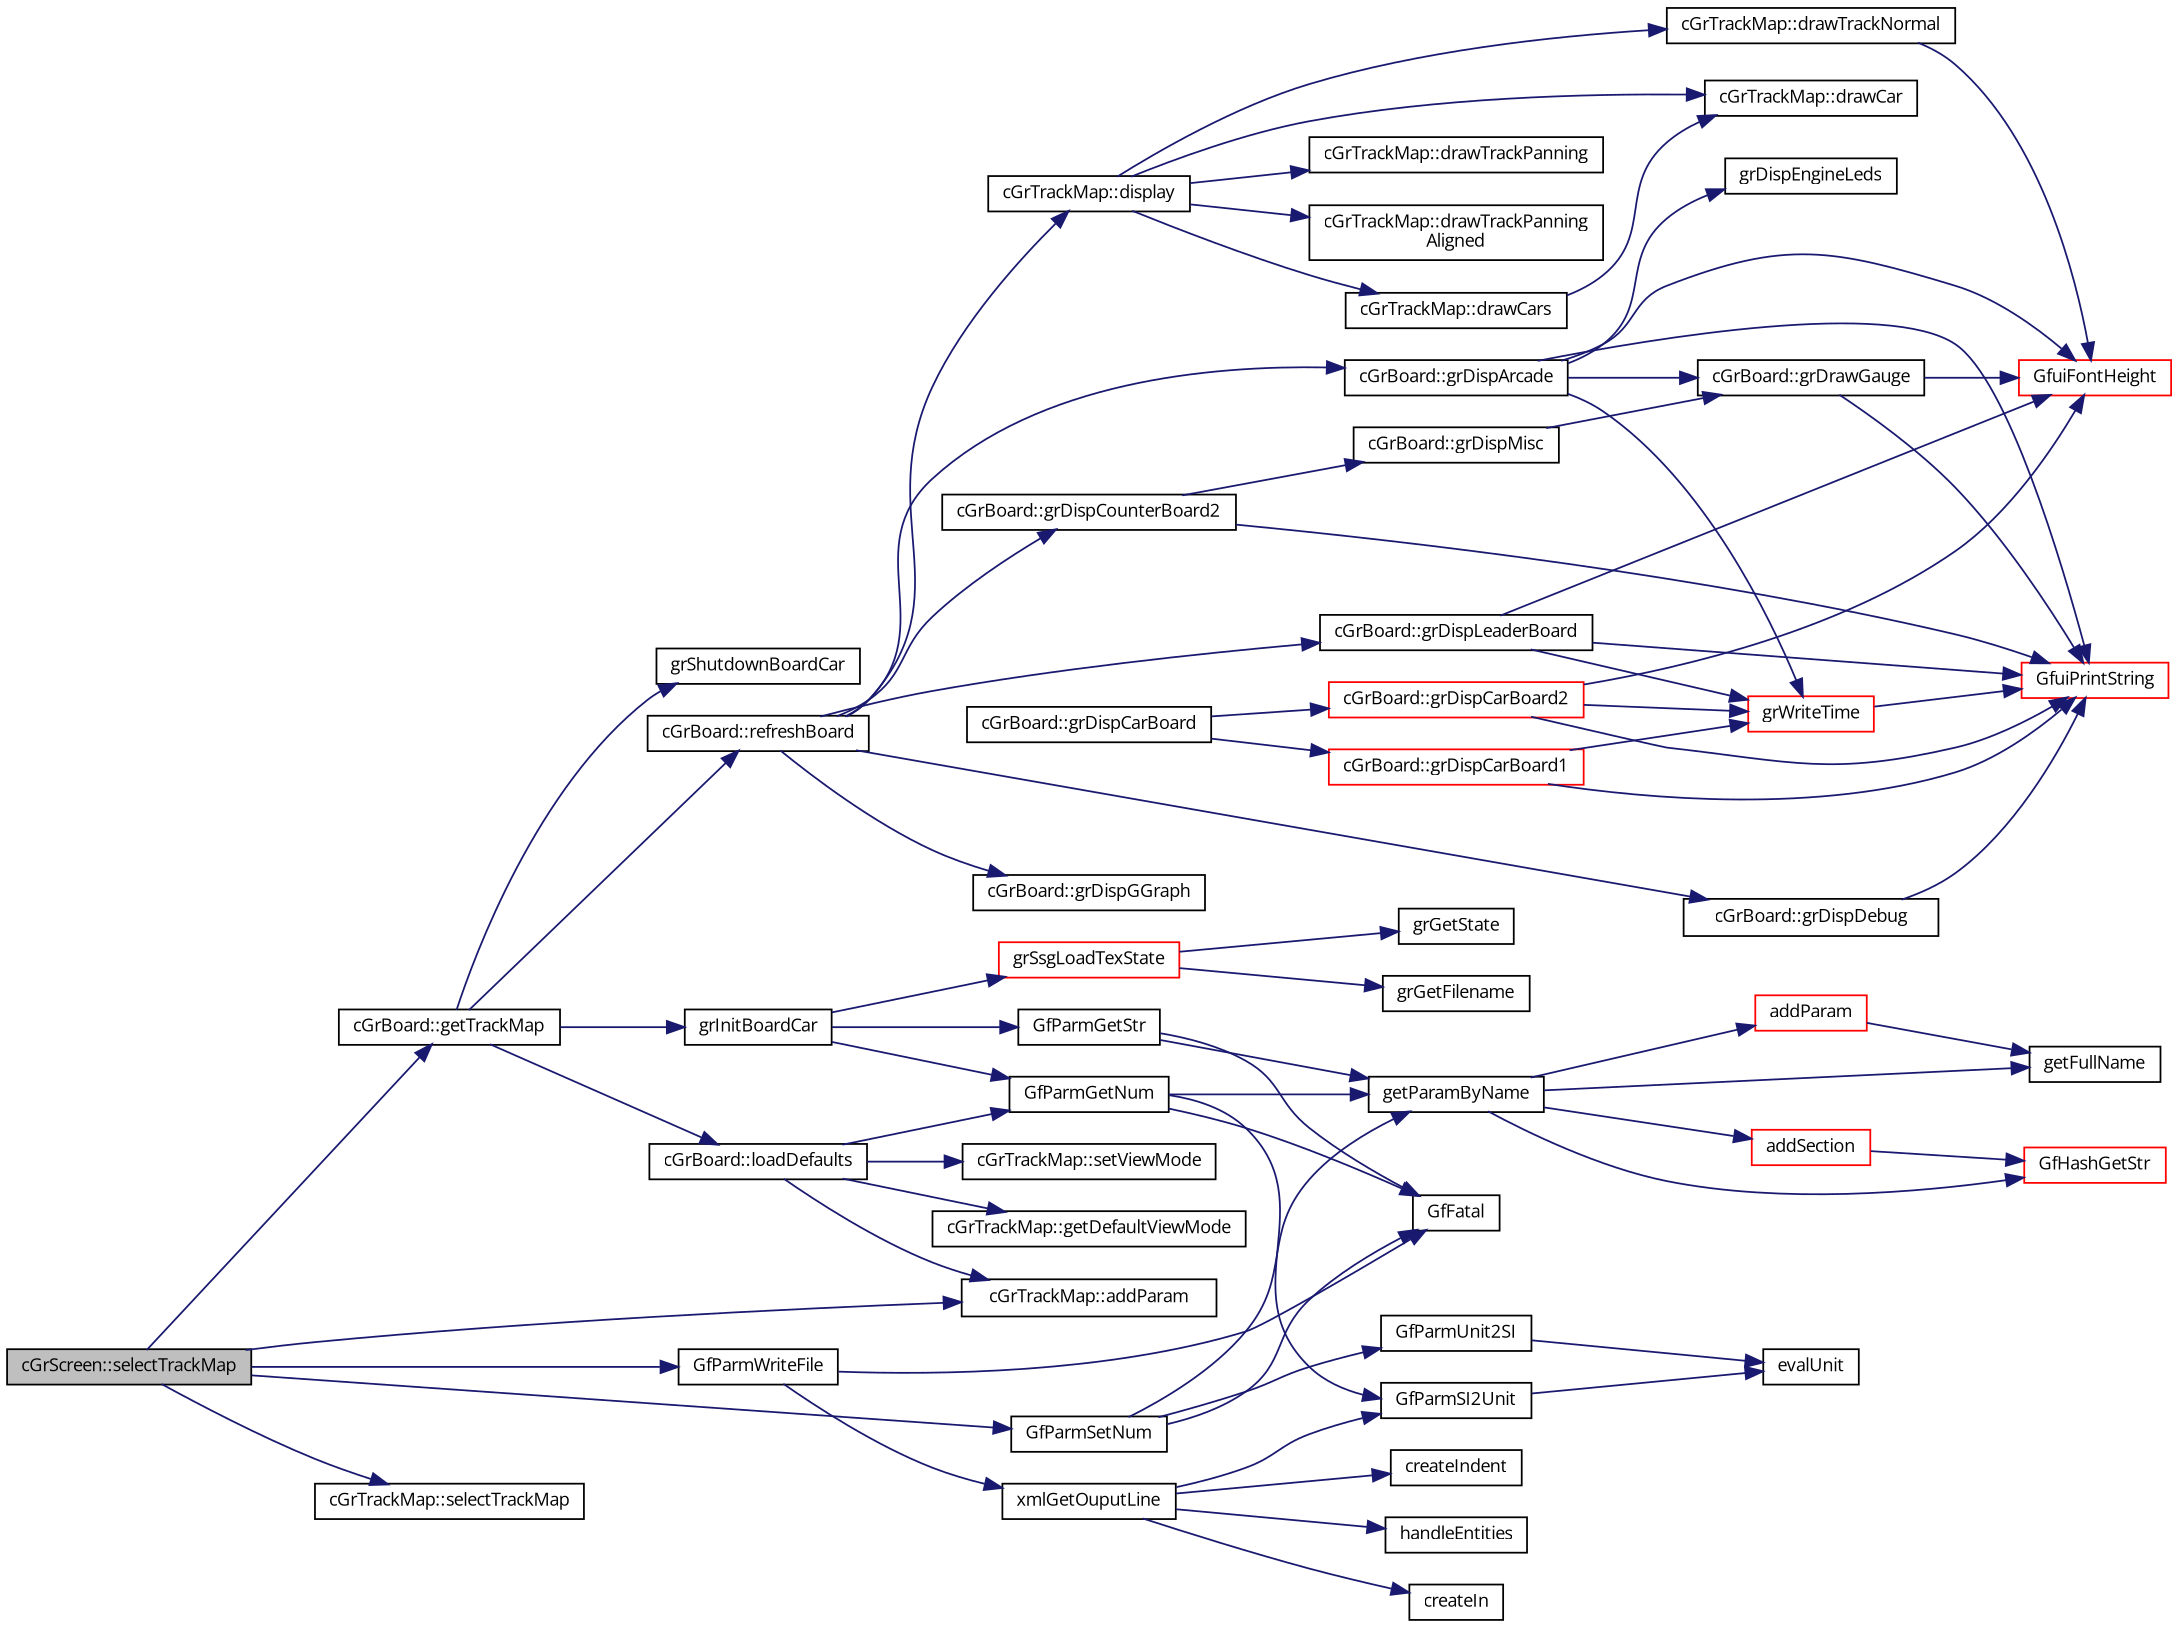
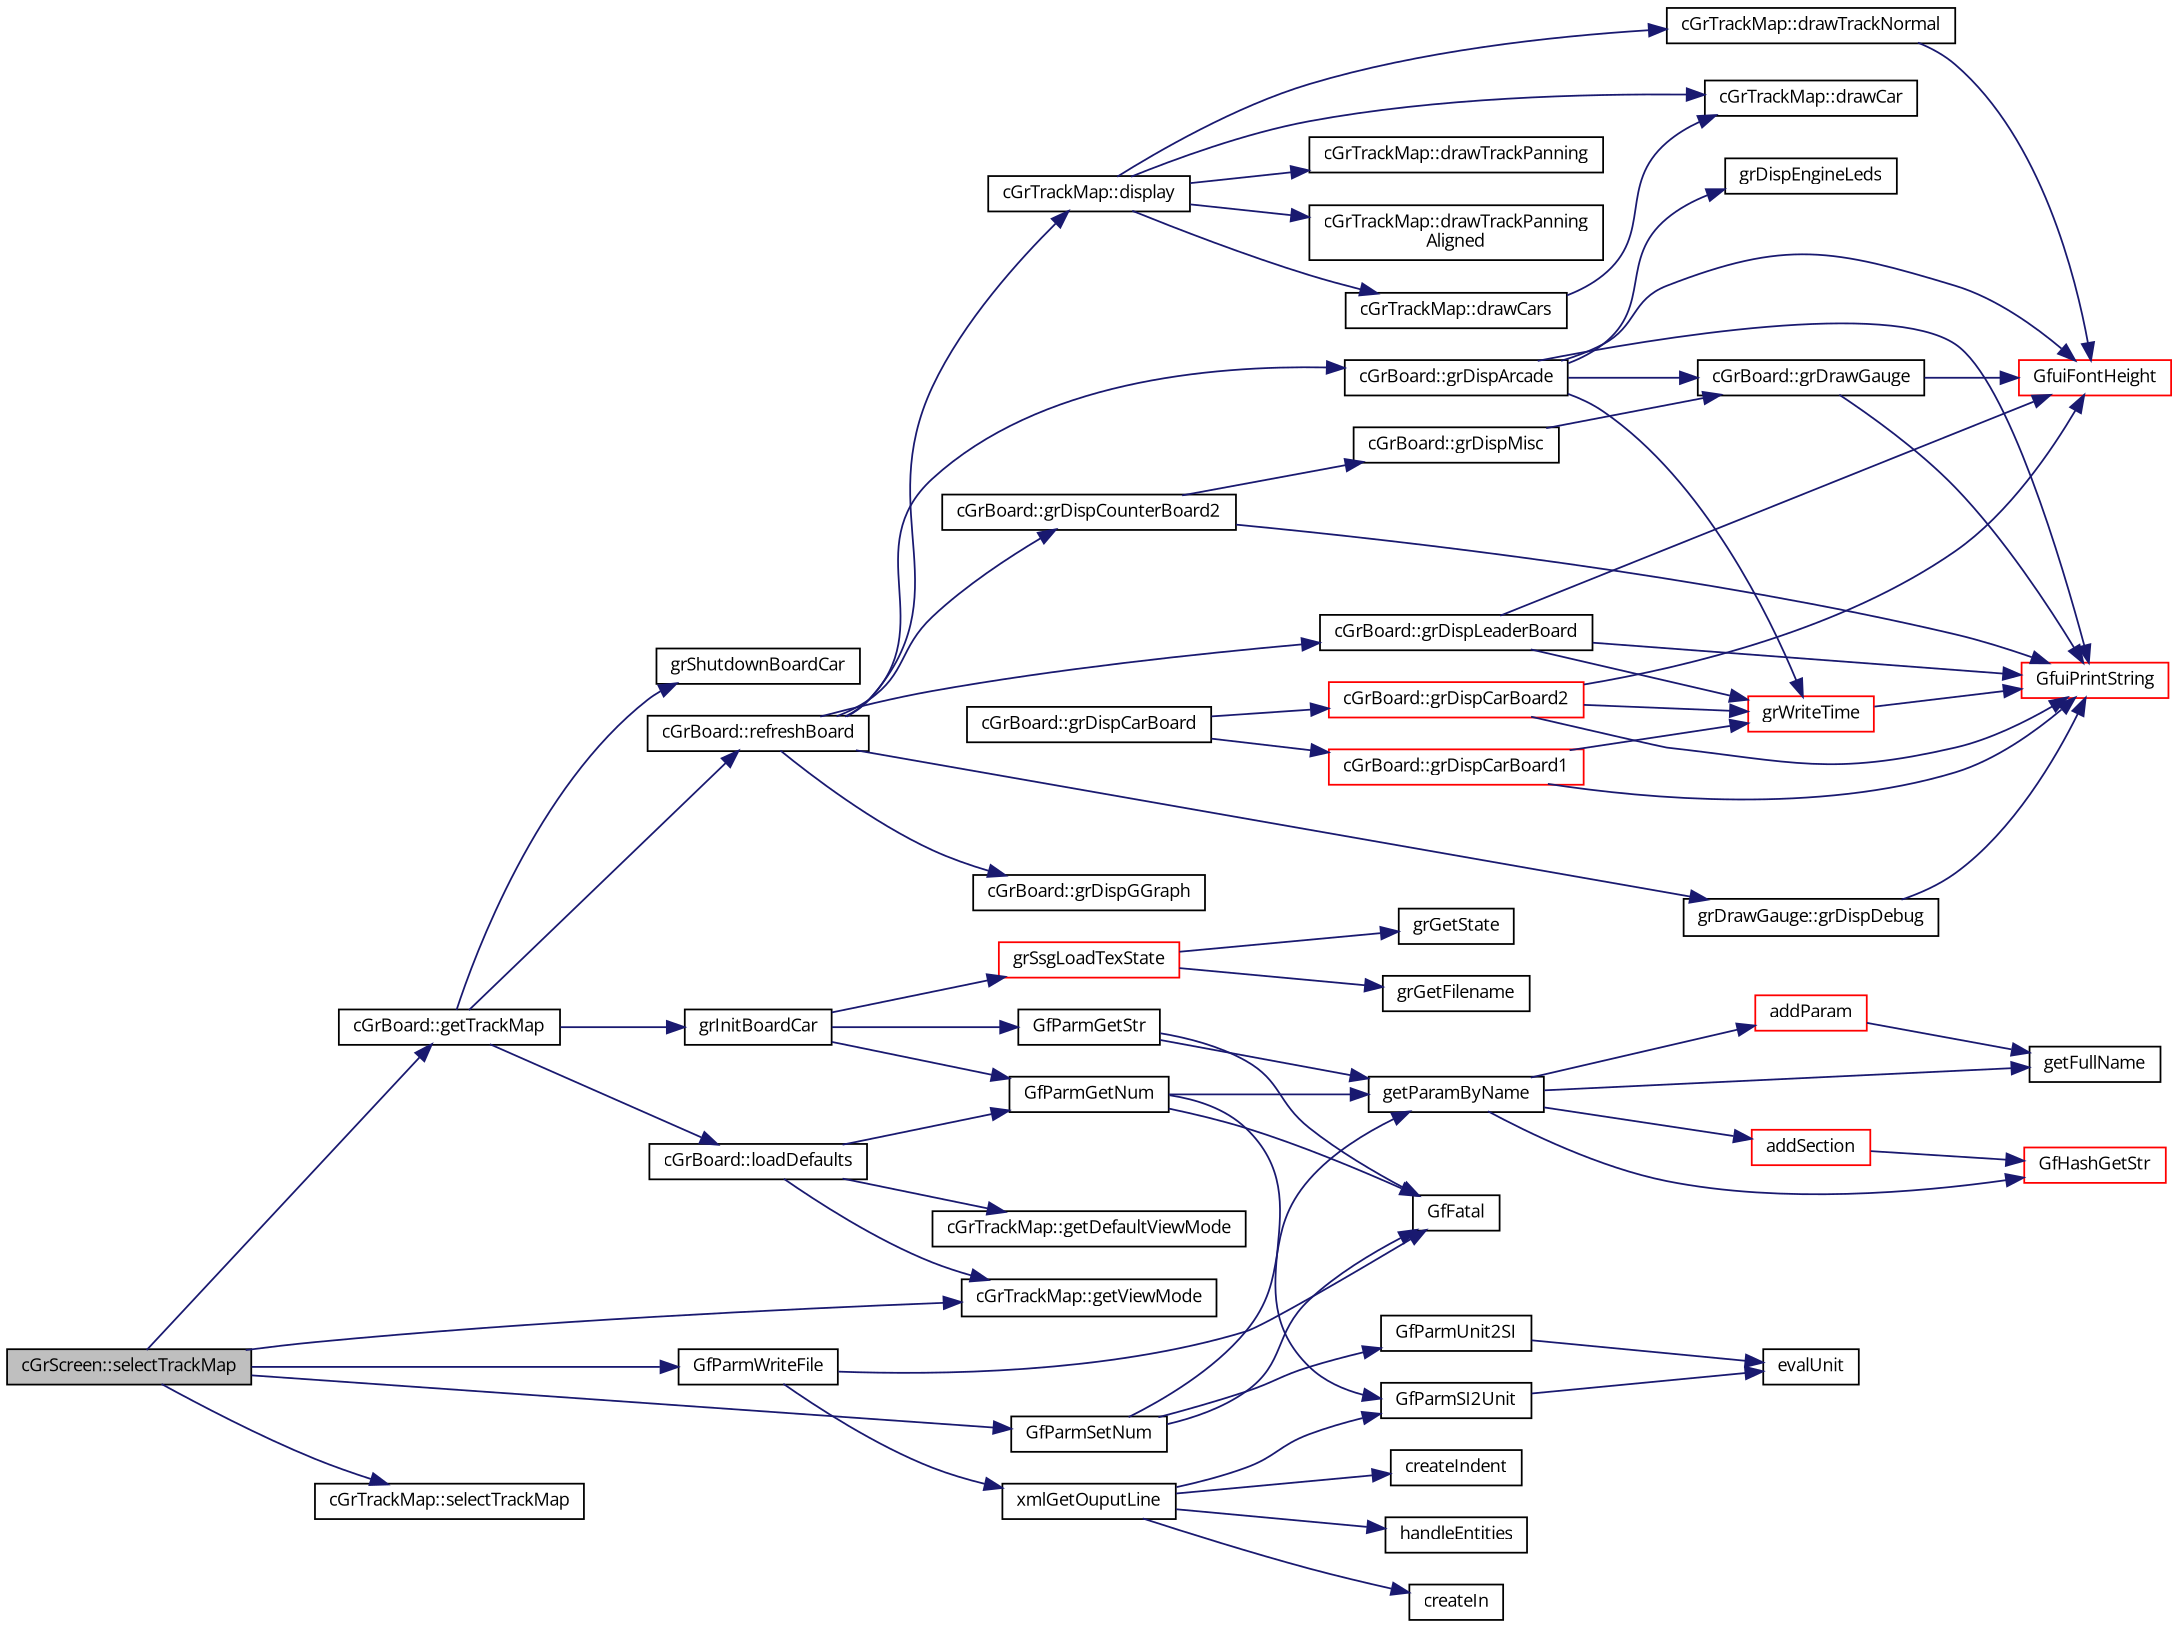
(1811, 917) -> (1811, 917)
(1089, 1162) -> none
(1089, 1298) -> (1089, 1298)
